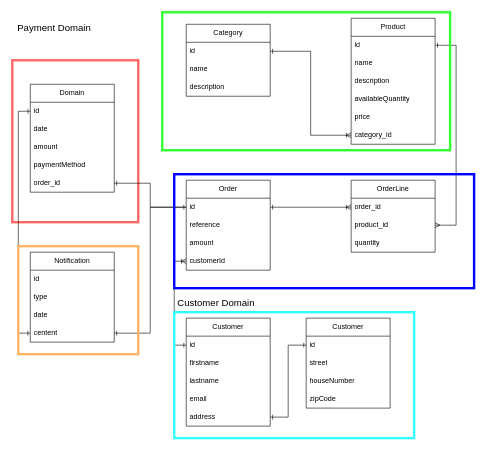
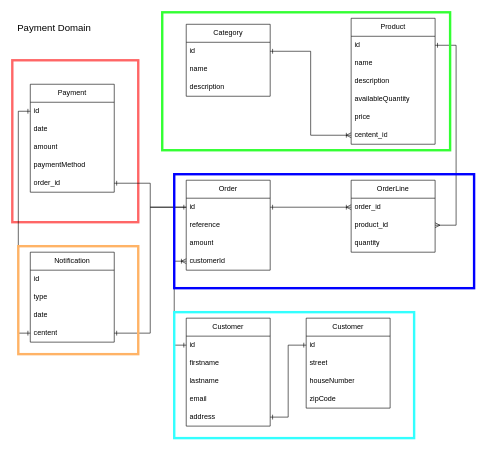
(72, 93) -> (72, 93)
(376, 135) -> (374, 135)
(216, 303) -> none
